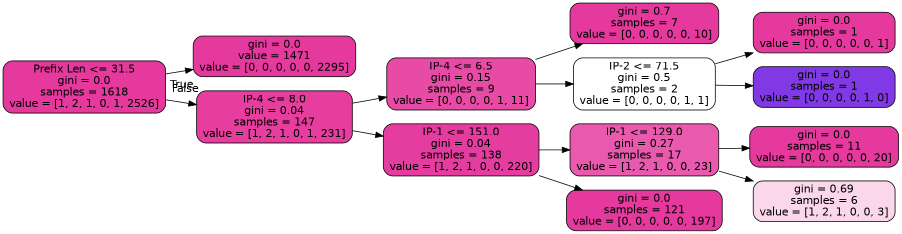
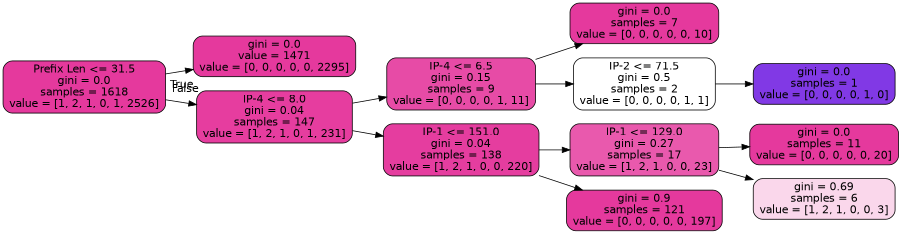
(644, 23) -> (644, 23)
(824, 33) -> none
(644, 210) -> (644, 210)
